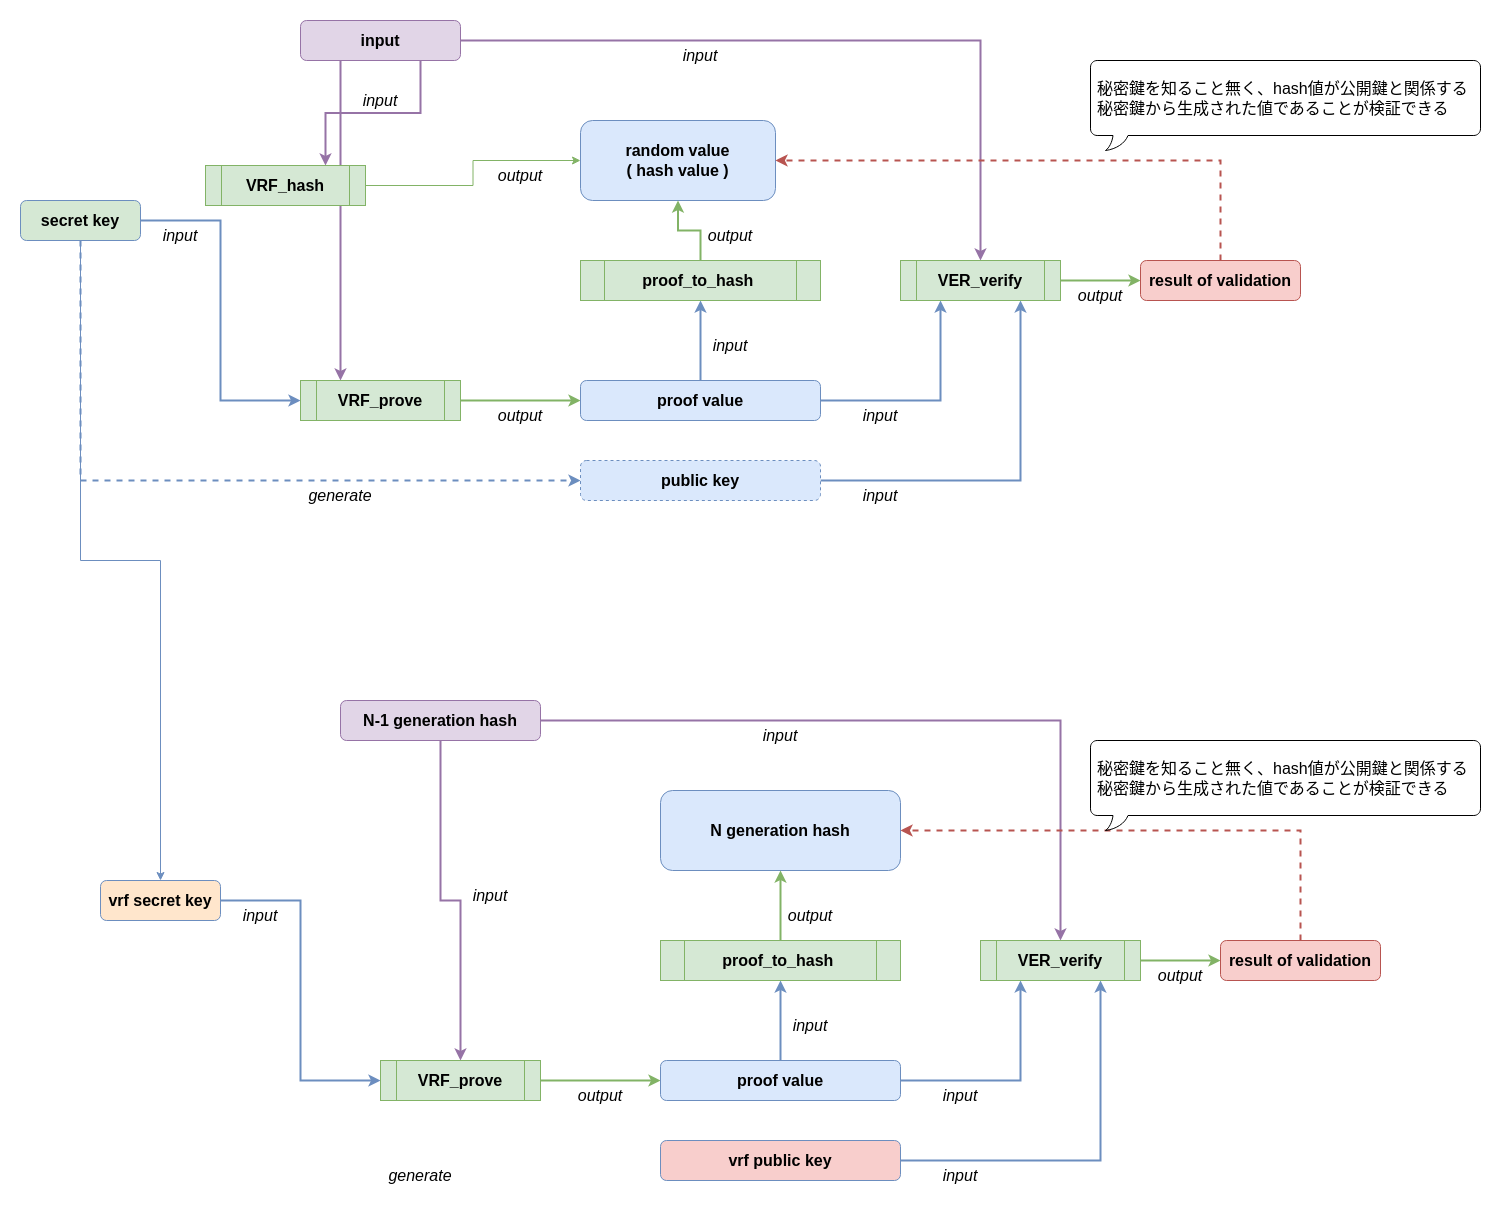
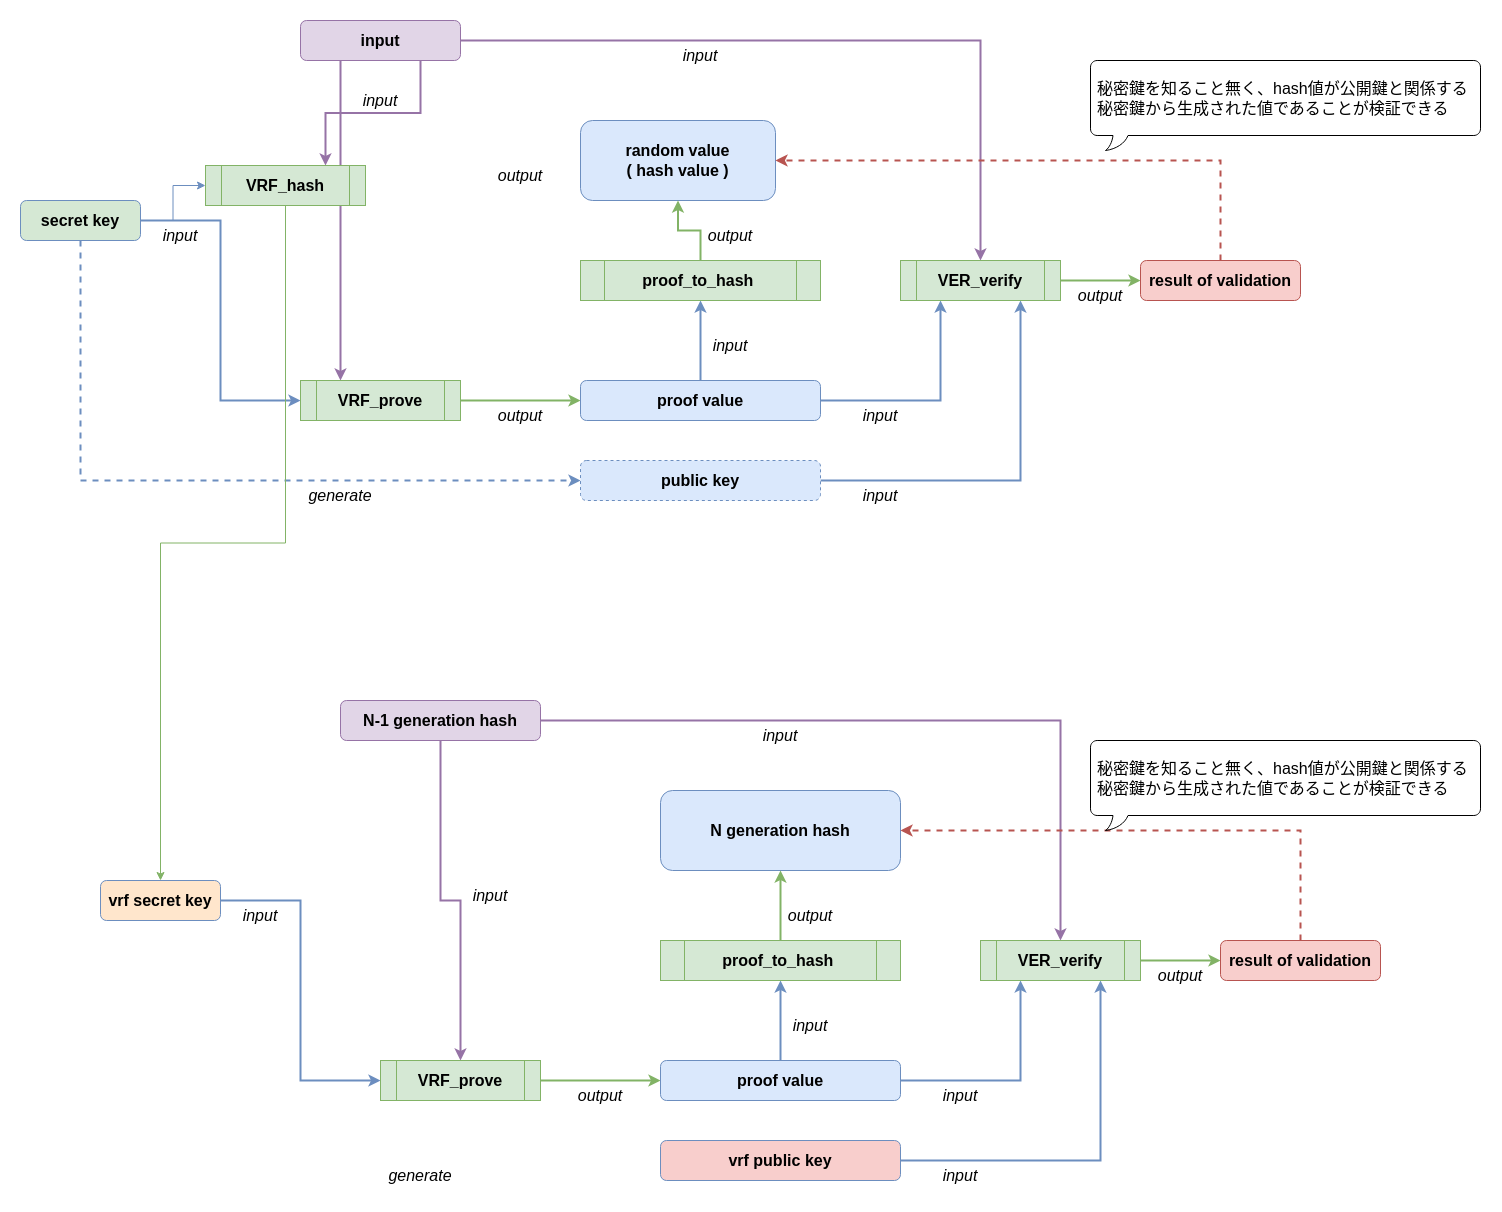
(420, 186) -> (286, 444)
(81, 560) -> (173, 190)
